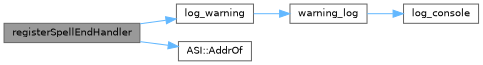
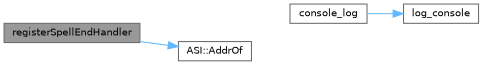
(215, 14) -> none
(328, 14) -> (328, 14)
